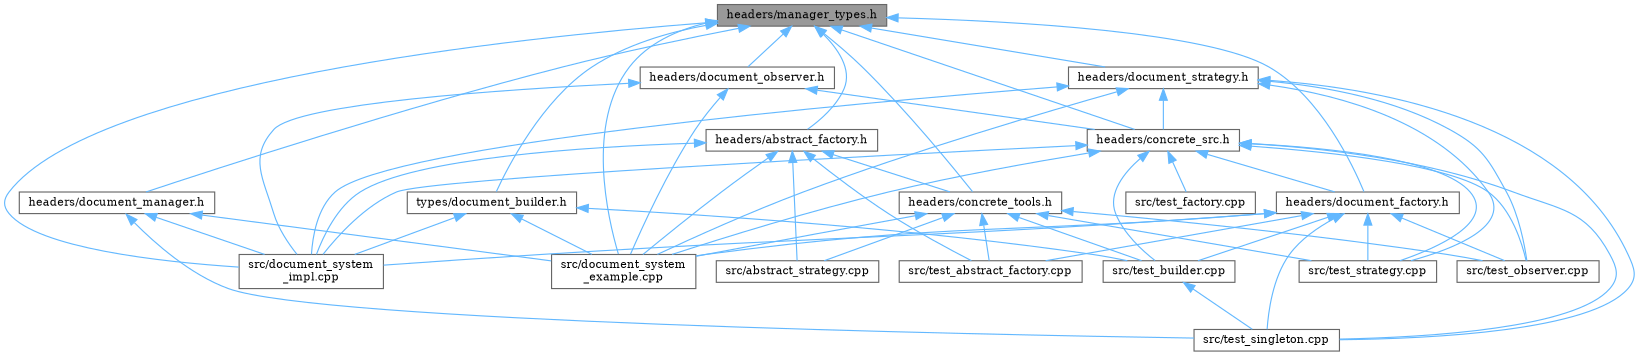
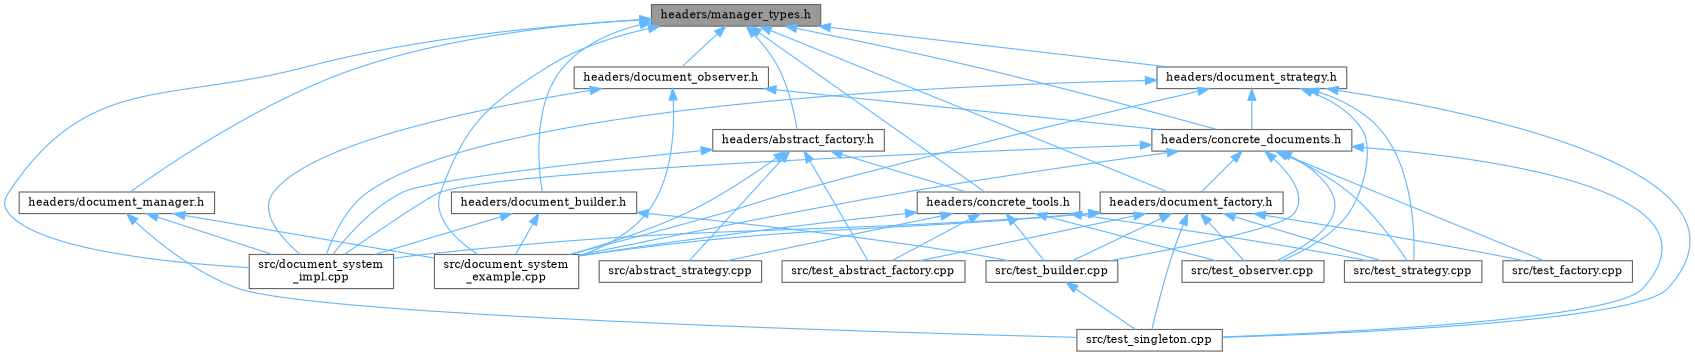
(1163, 140) -> (1252, 140)
(492, 203) -> (544, 203)
none -> (1401, 238)
